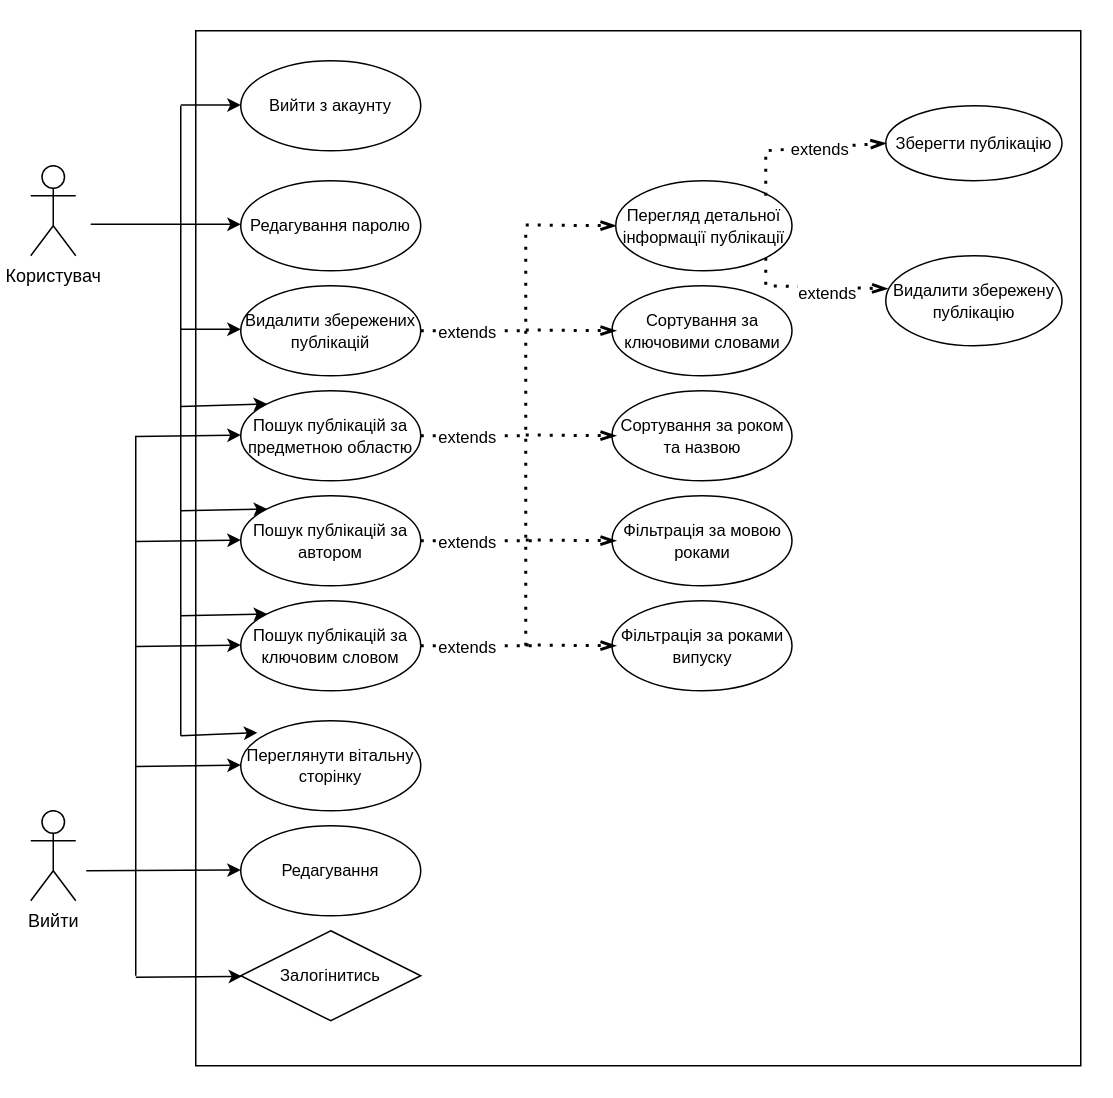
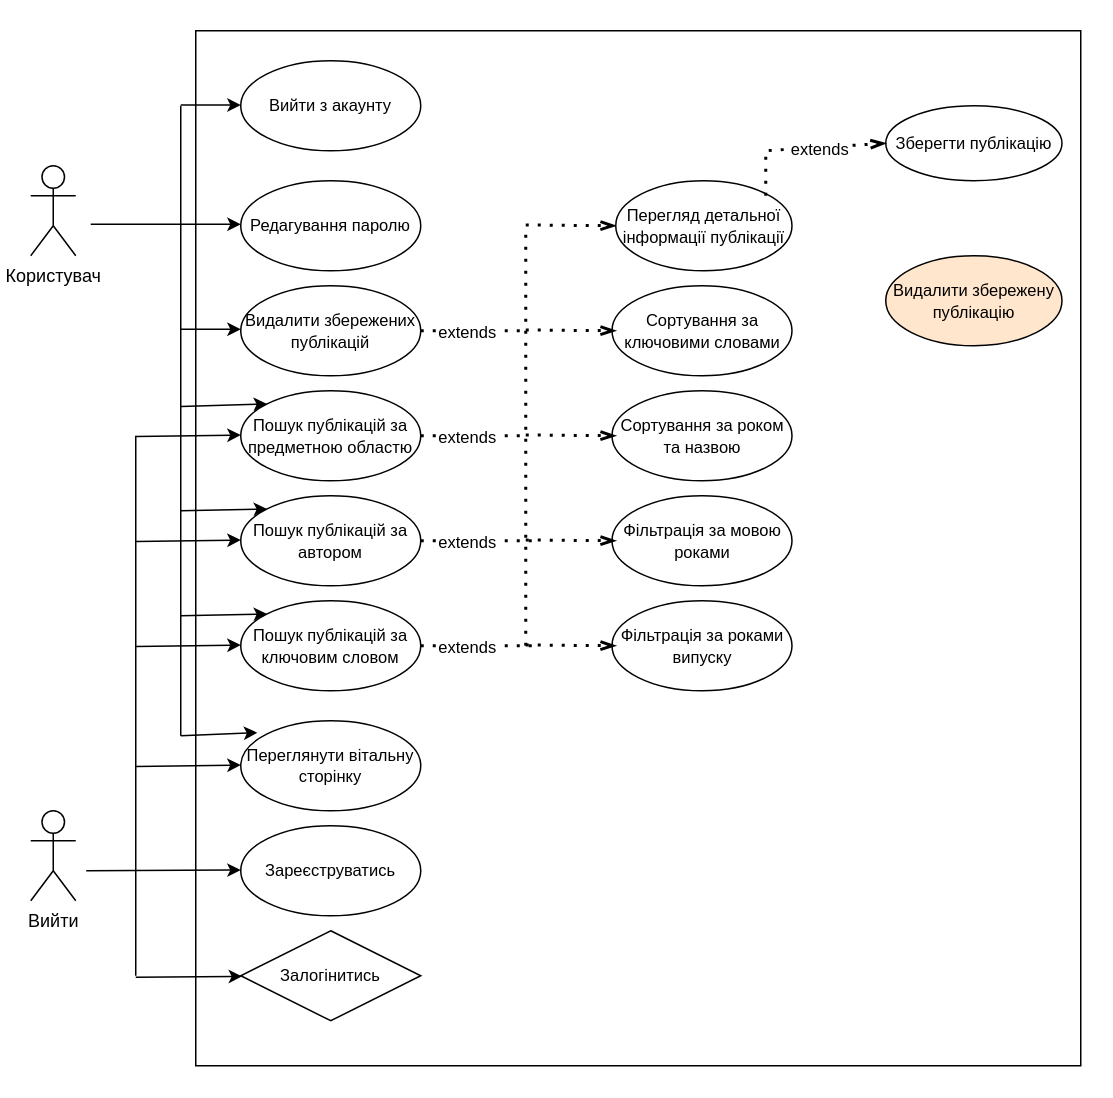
(766, 284) -> none
(974, 301) -> (974, 301)
(331, 871) -> (331, 871)
